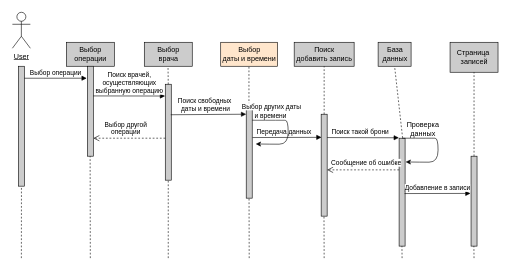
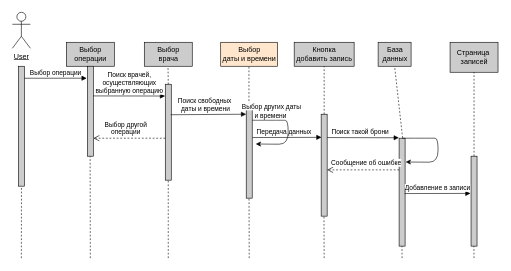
(325, 54) -> (325, 54)
(423, 129) -> none
